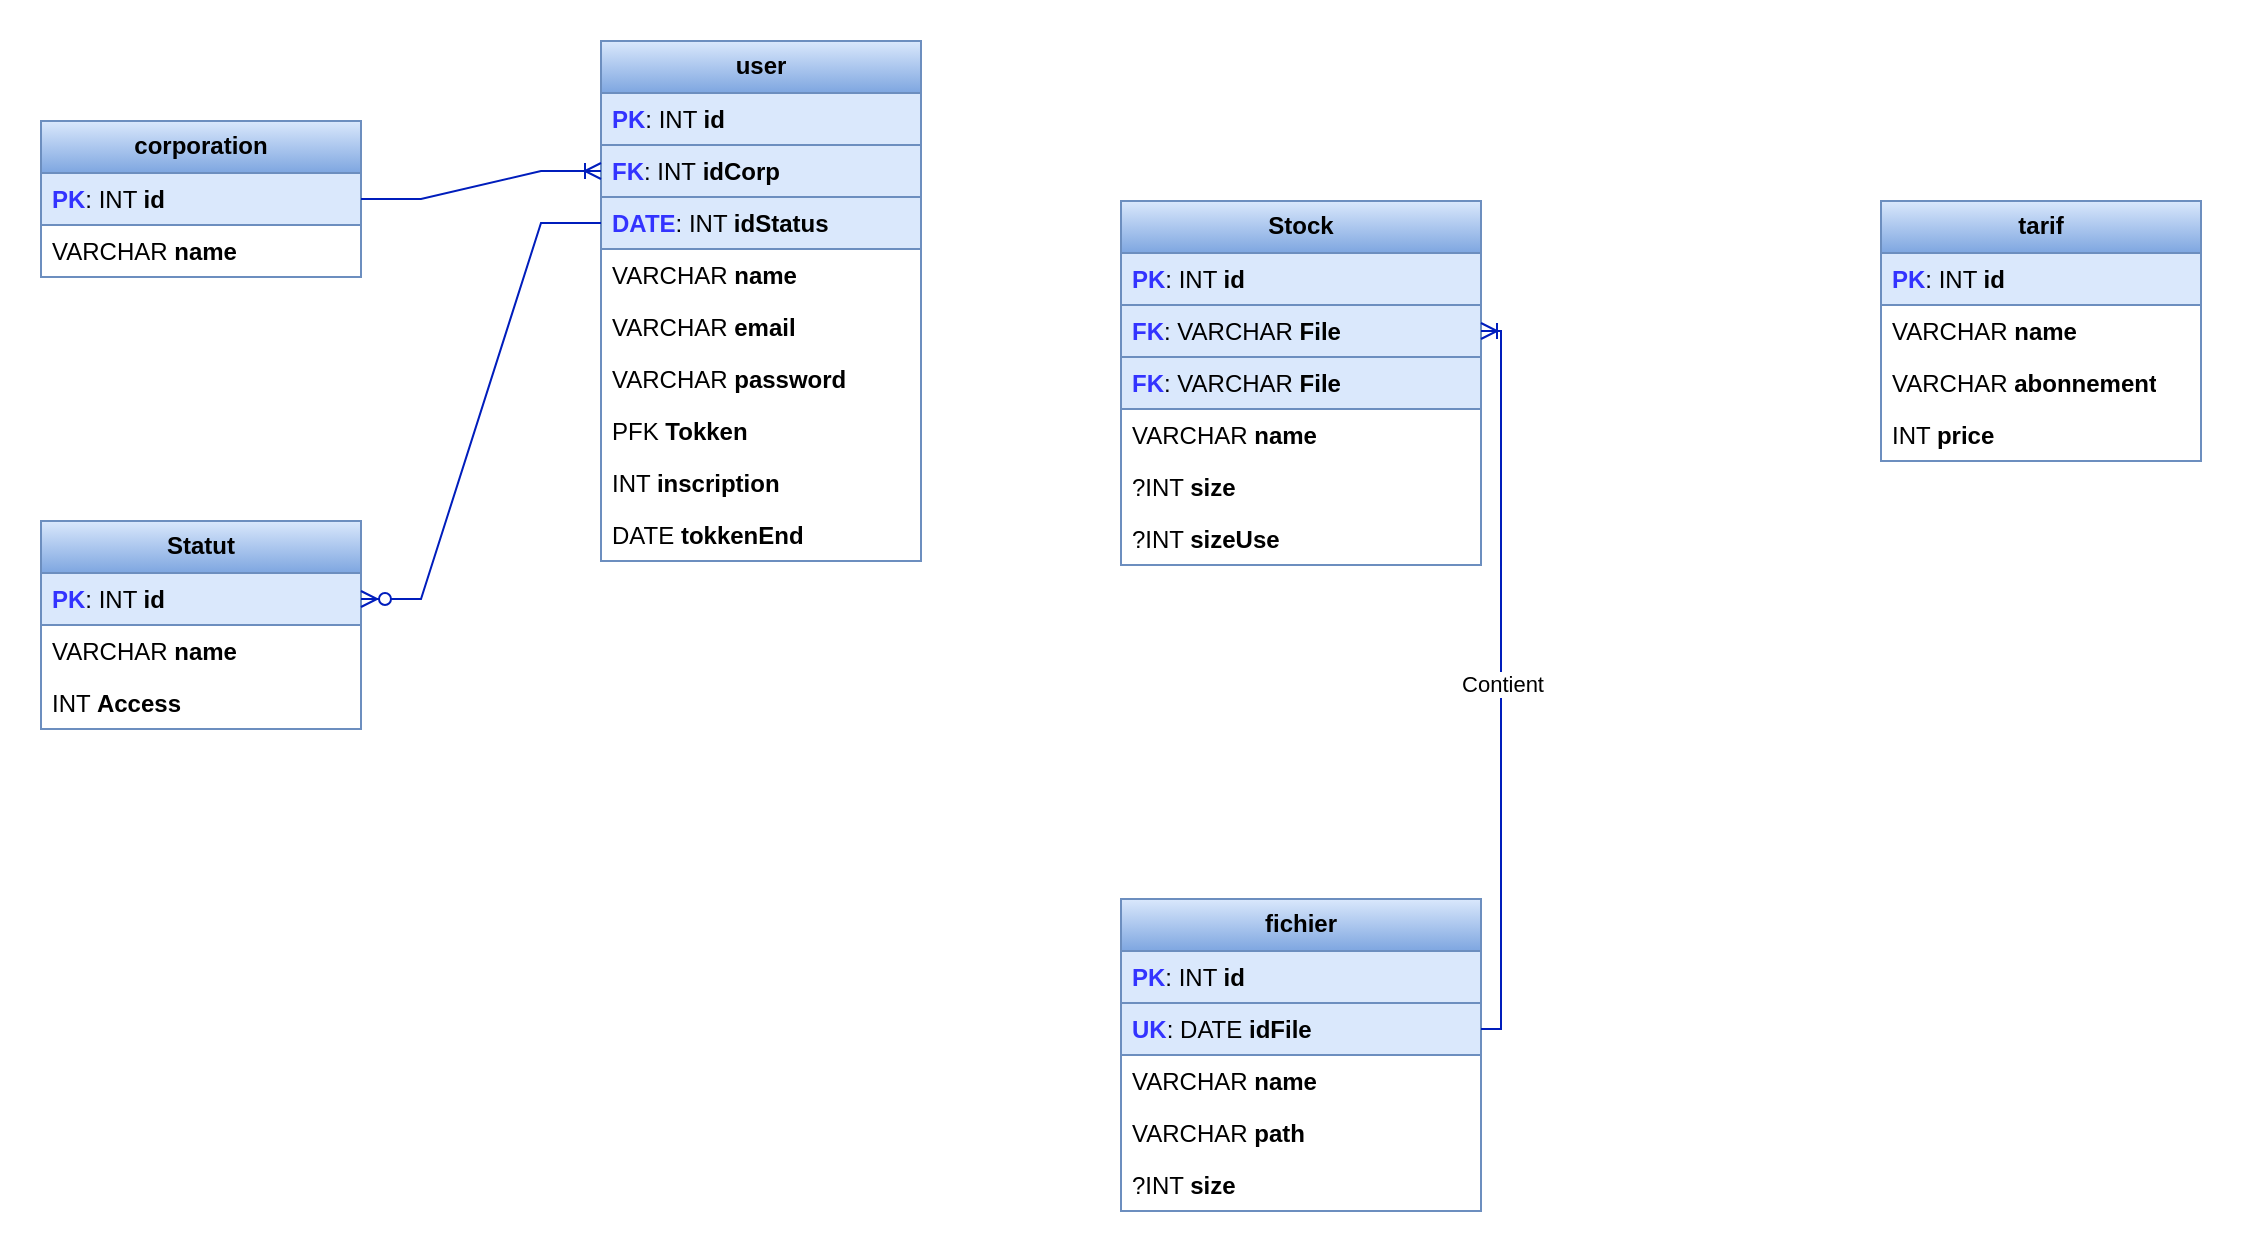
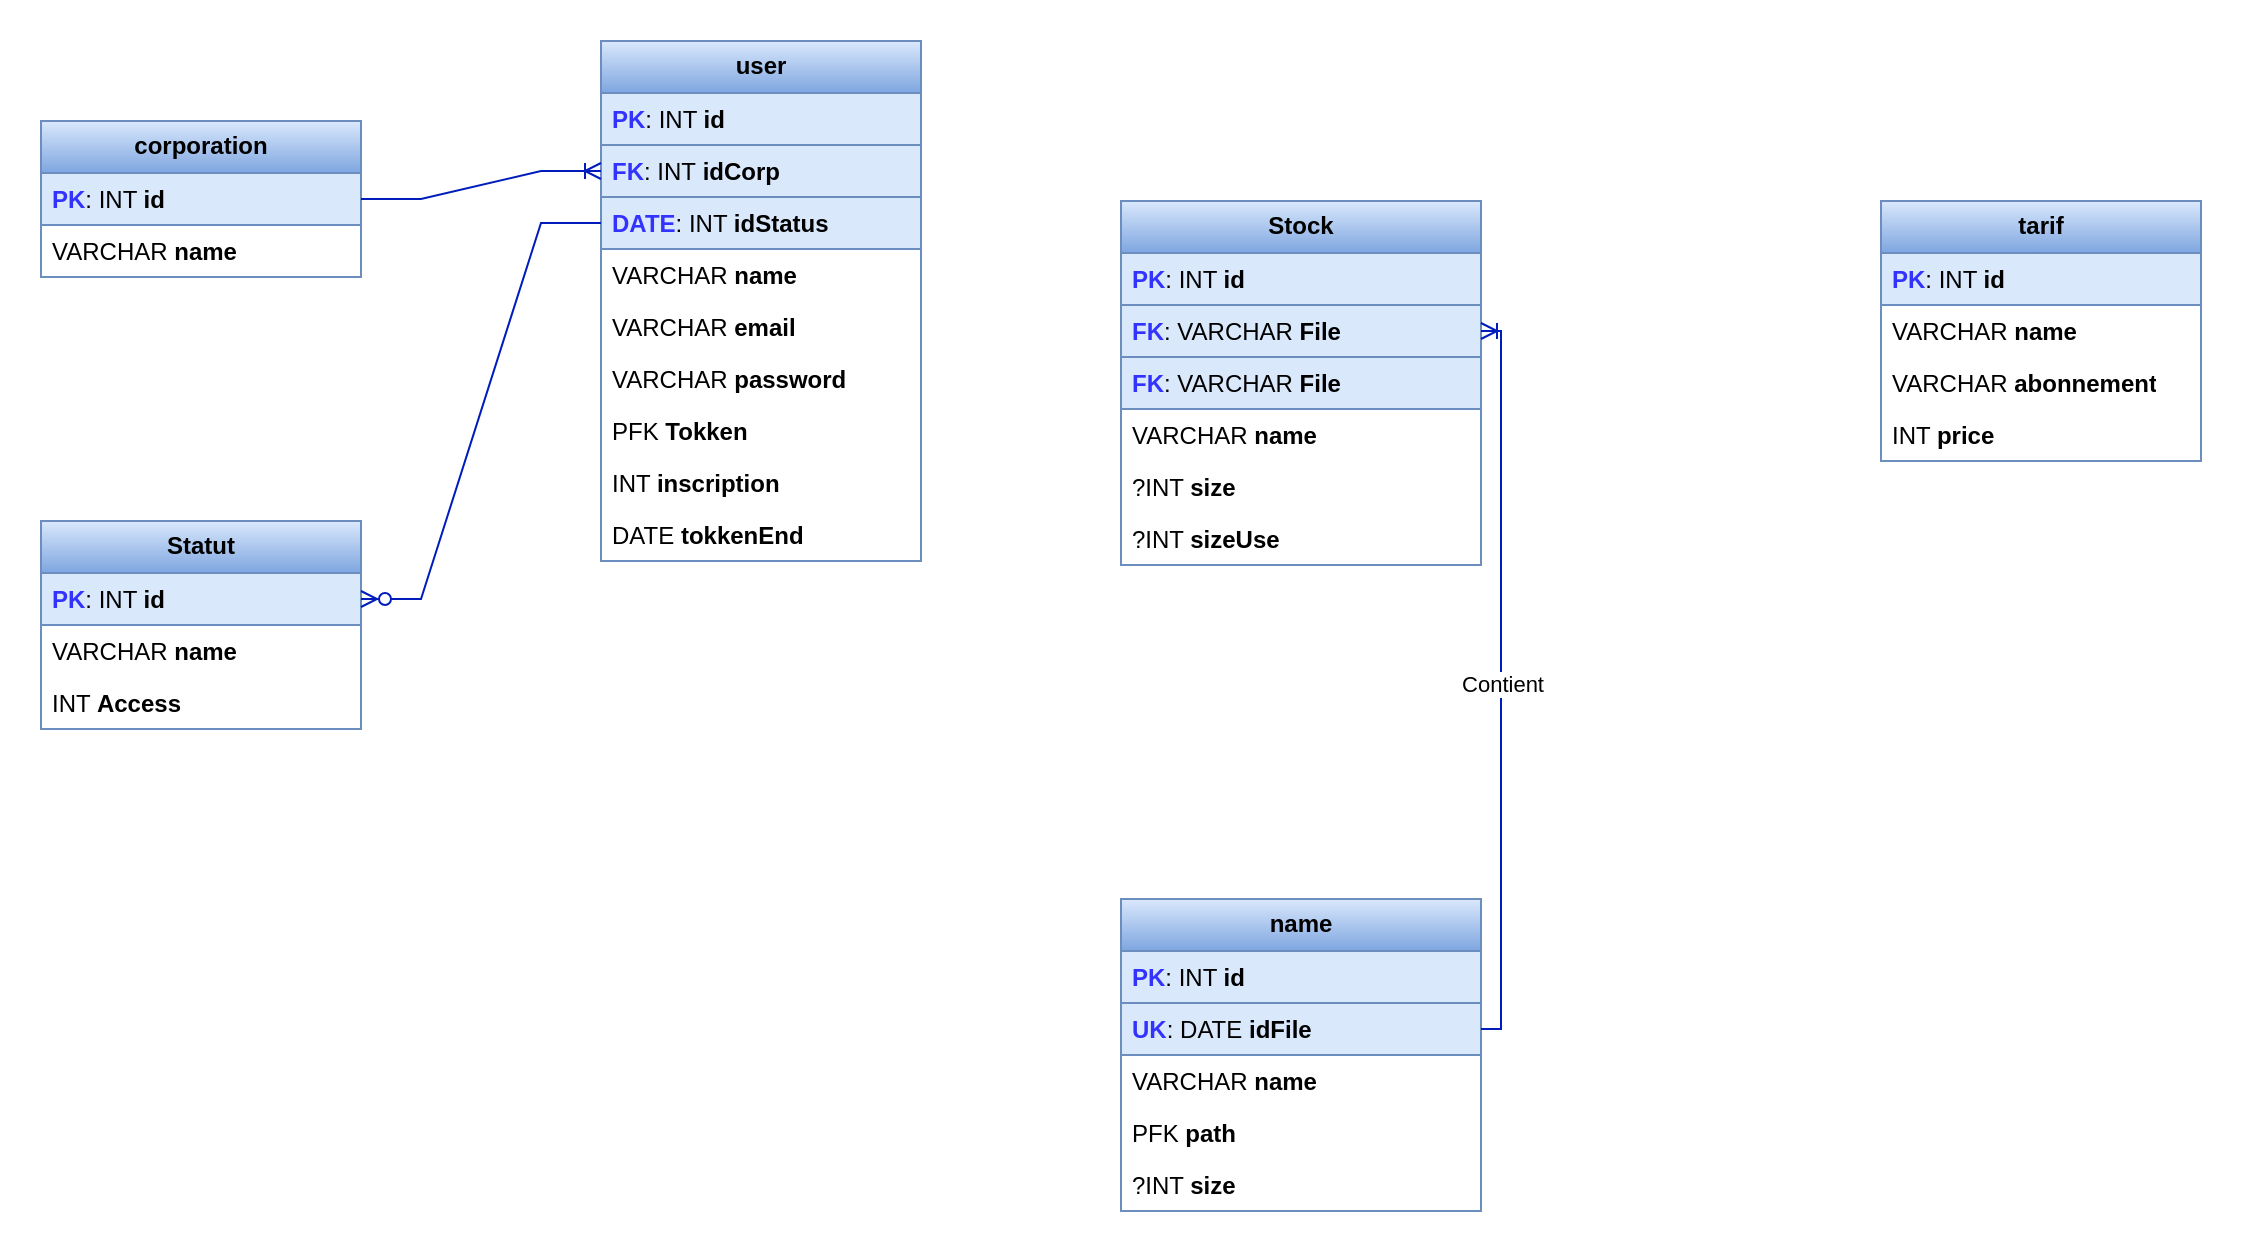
(1302, 925) -> (1302, 925)
(1211, 1135) -> (1184, 1135)
